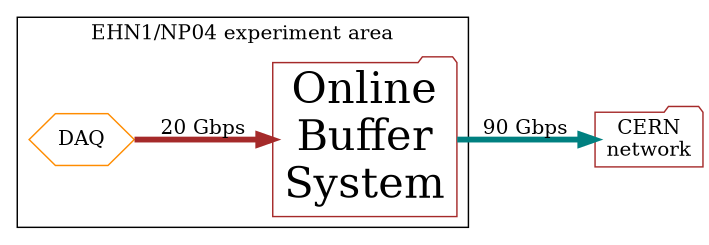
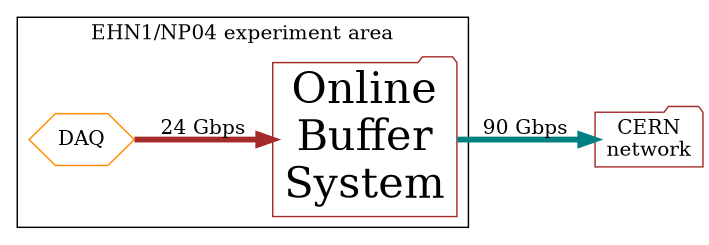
(204, 129) -> (204, 129)
